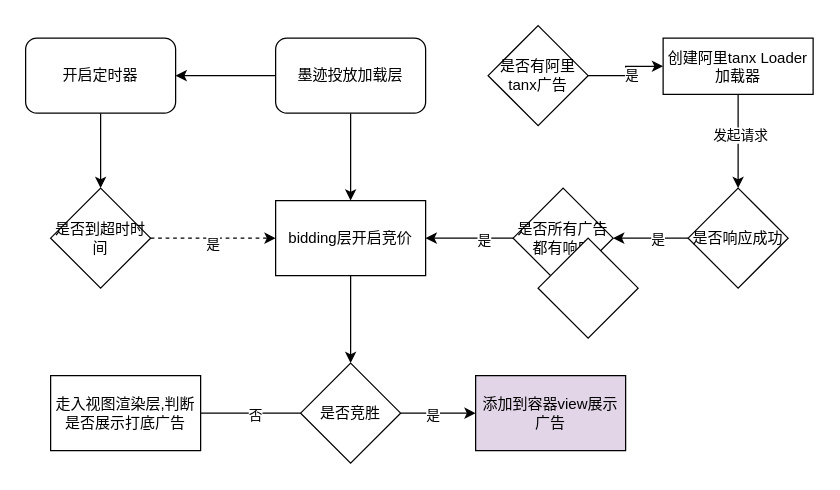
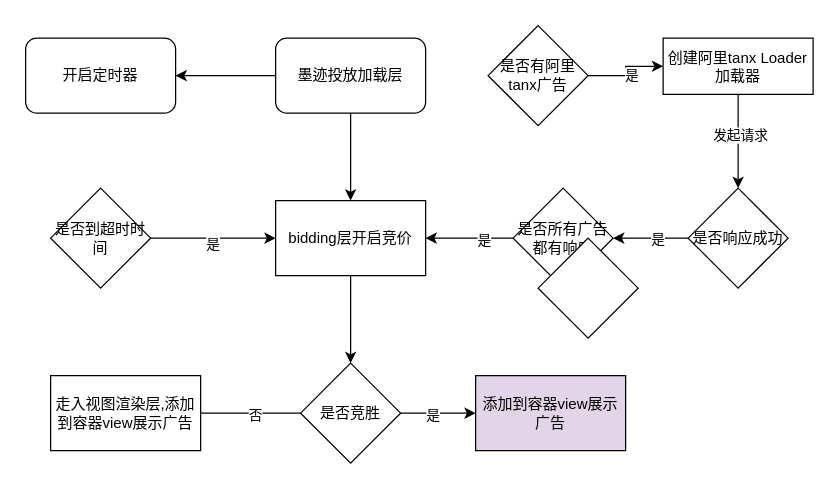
(101, 146) -> none
(178, 238) -> (178, 238)
(126, 413) -> (126, 413)
